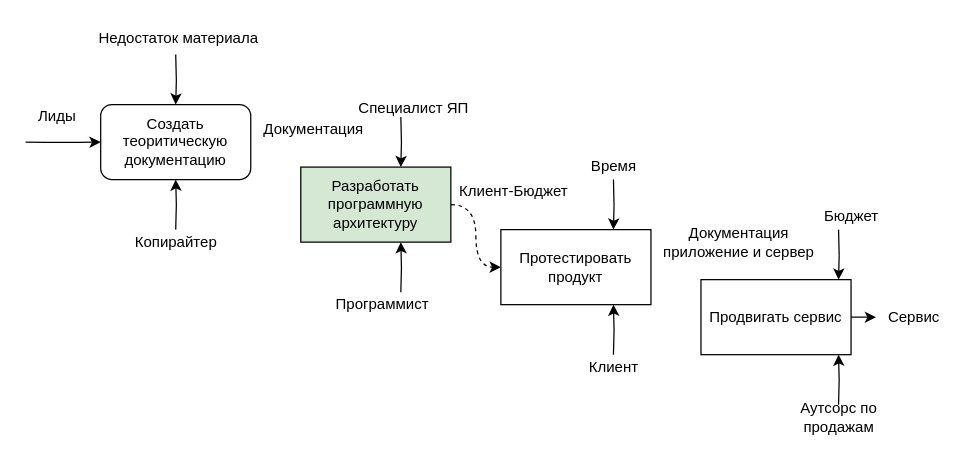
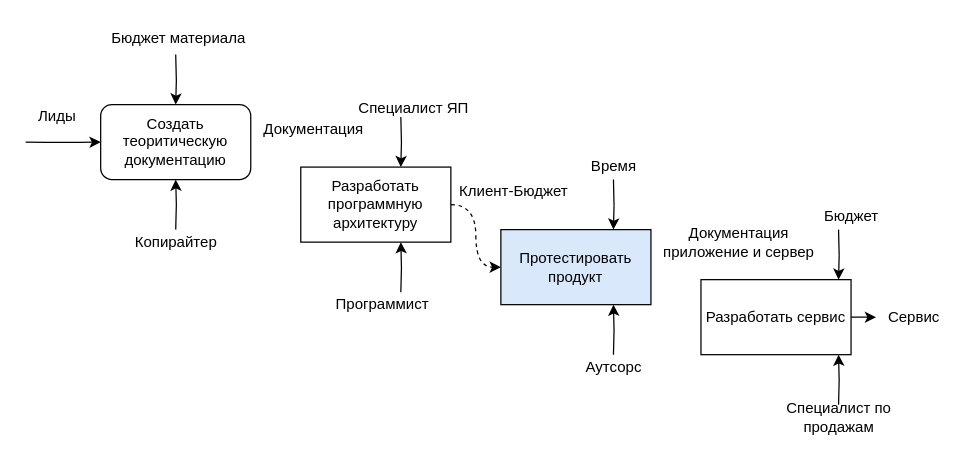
(179, 38) -> (179, 38)
(376, 204) -> (376, 204)
(576, 267) -> (576, 267)
(776, 317) -> (776, 317)
(614, 367) -> (614, 367)
(839, 417) -> (839, 417)
